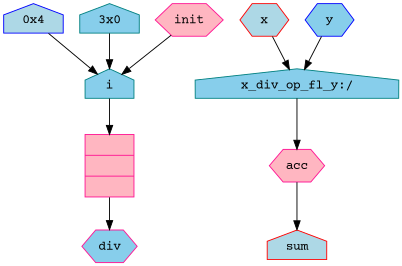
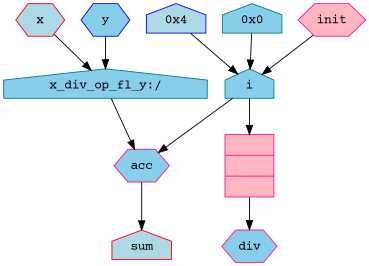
(110, 20) -> (252, 20)
none -> (199, 123)
(297, 166) -> (142, 166)
